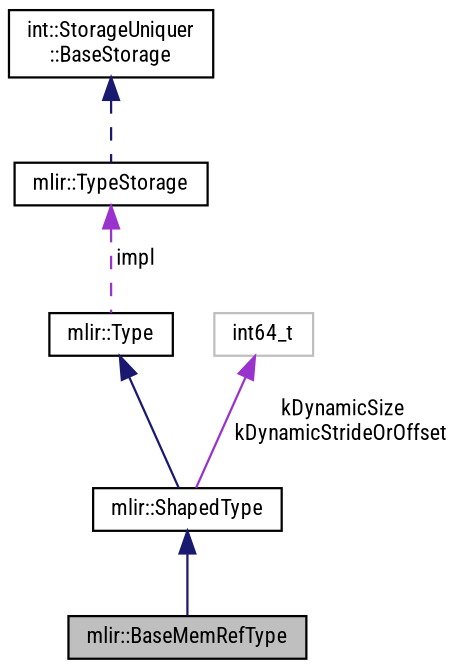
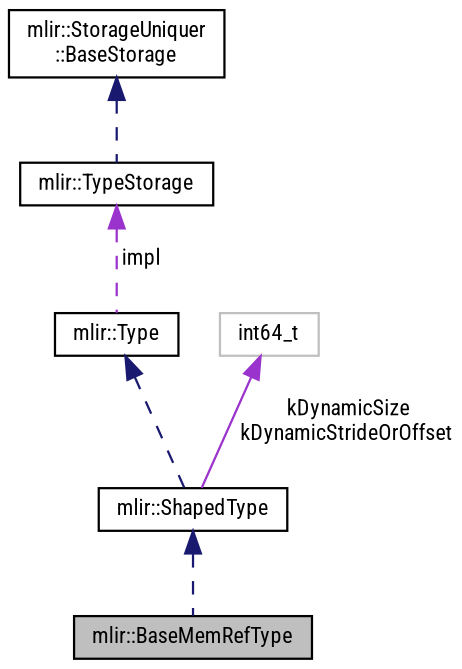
(111, 44) -> (117, 44)
(154, 432) -> (160, 432)
(187, 585) -> (193, 585)
